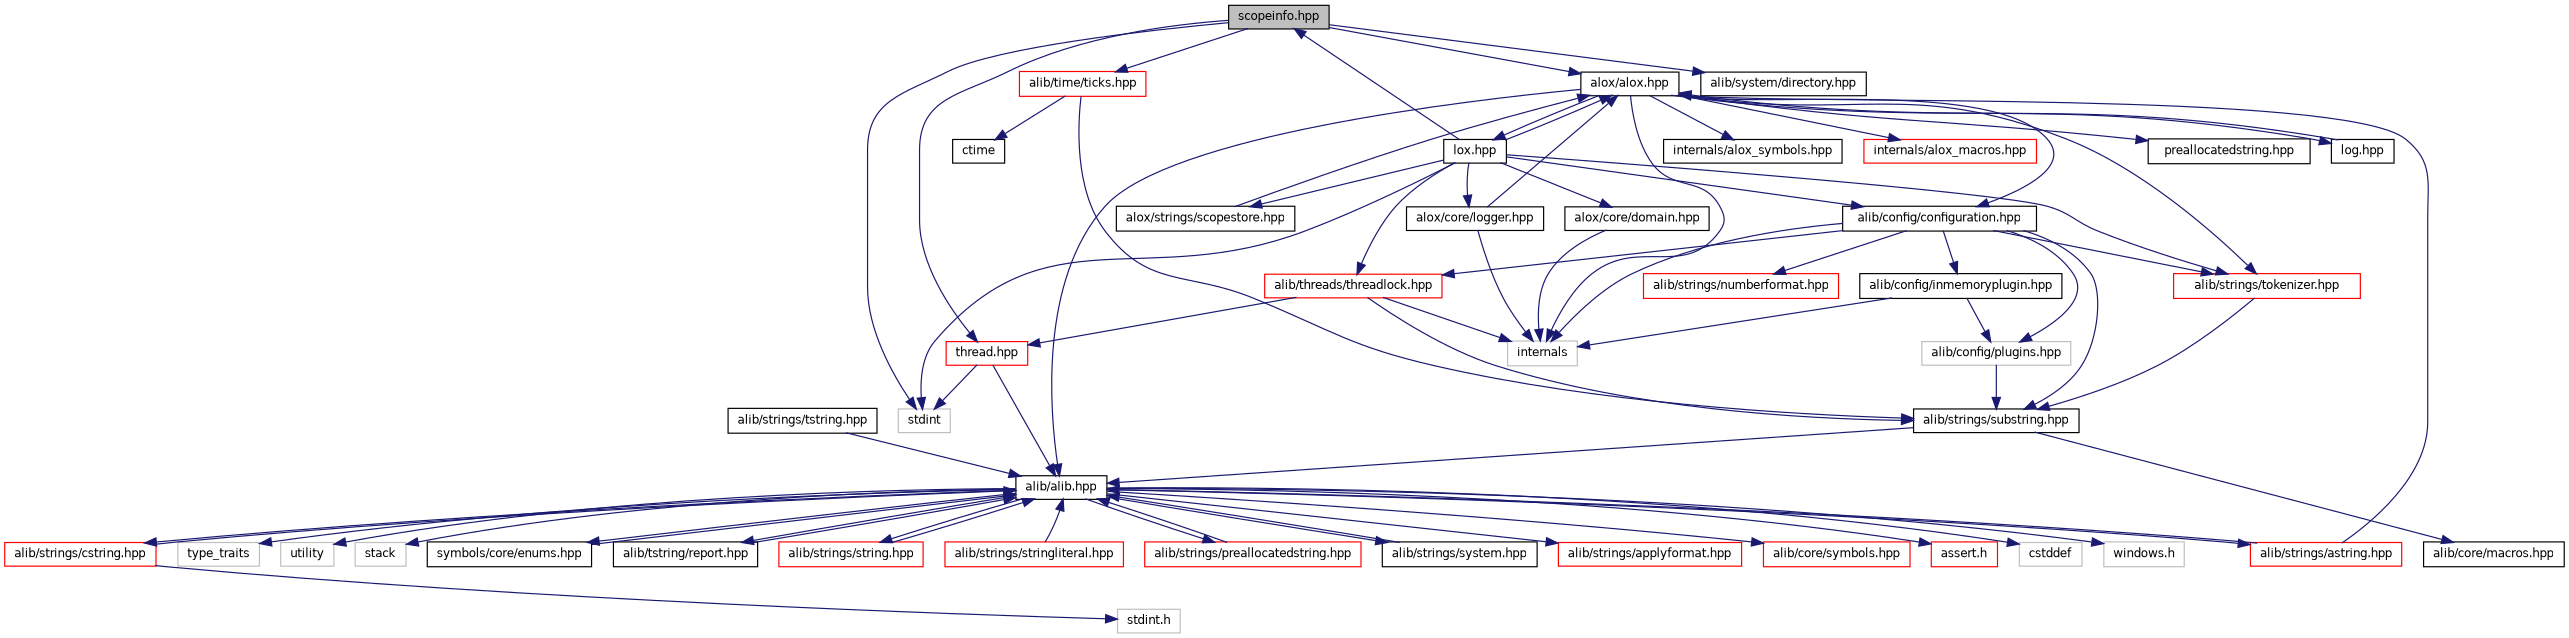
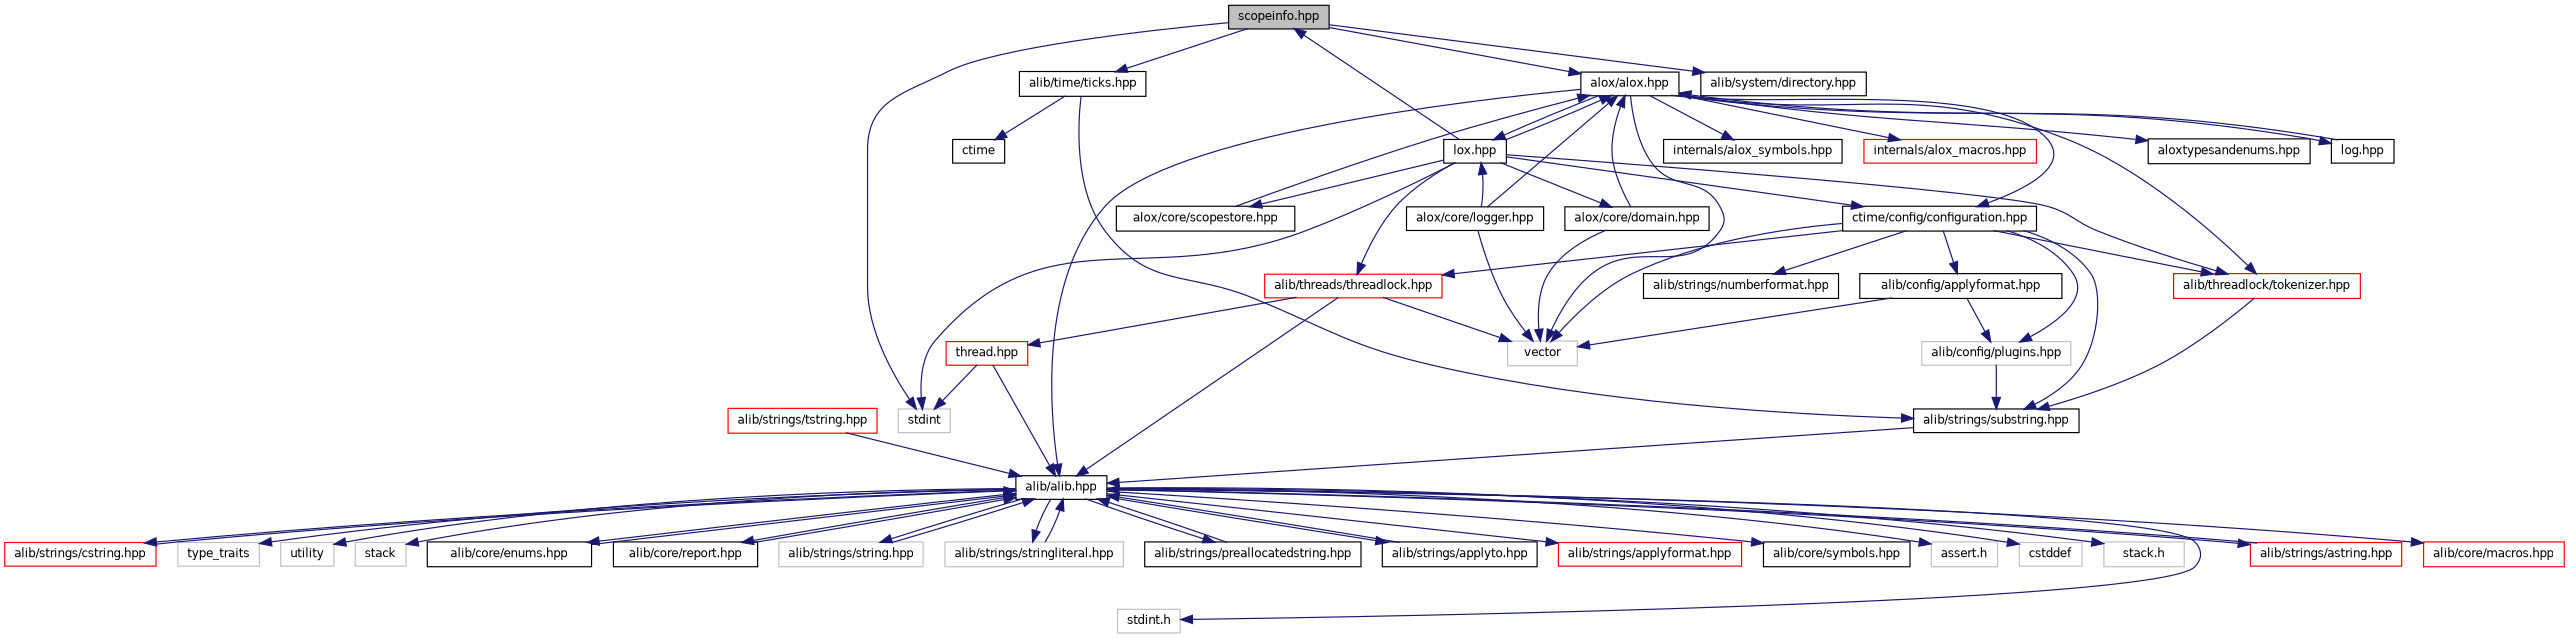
(1083, 84) -> (1083, 84)
(964, 91) -> none
(2272, 112) -> (1612, 155)
(2229, 151) -> (2229, 151)
(1467, 179) -> (1483, 191)
(1206, 219) -> (1206, 219)
(1940, 219) -> (1940, 219)
(1741, 286) -> (1741, 286)
(1961, 286) -> (1961, 286)
(2267, 286) -> (2267, 286)
(1542, 353) -> (1542, 353)
(1543, 379) -> (1212, 383)
(803, 421) -> (803, 421)
(2238, 486) -> (1760, 504)
none -> (1043, 514)
(509, 554) -> (509, 554)
(686, 554) -> (686, 554)
(851, 554) -> (851, 554)
(1034, 554) -> (1034, 554)
(1253, 554) -> (1253, 554)
(1460, 554) -> (1460, 554)
(1837, 554) -> (1837, 554)
(1964, 554) -> (1964, 554)
(2144, 554) -> (2144, 554)
(2494, 554) -> (2494, 554)
(630, 599) -> (2197, 564)
